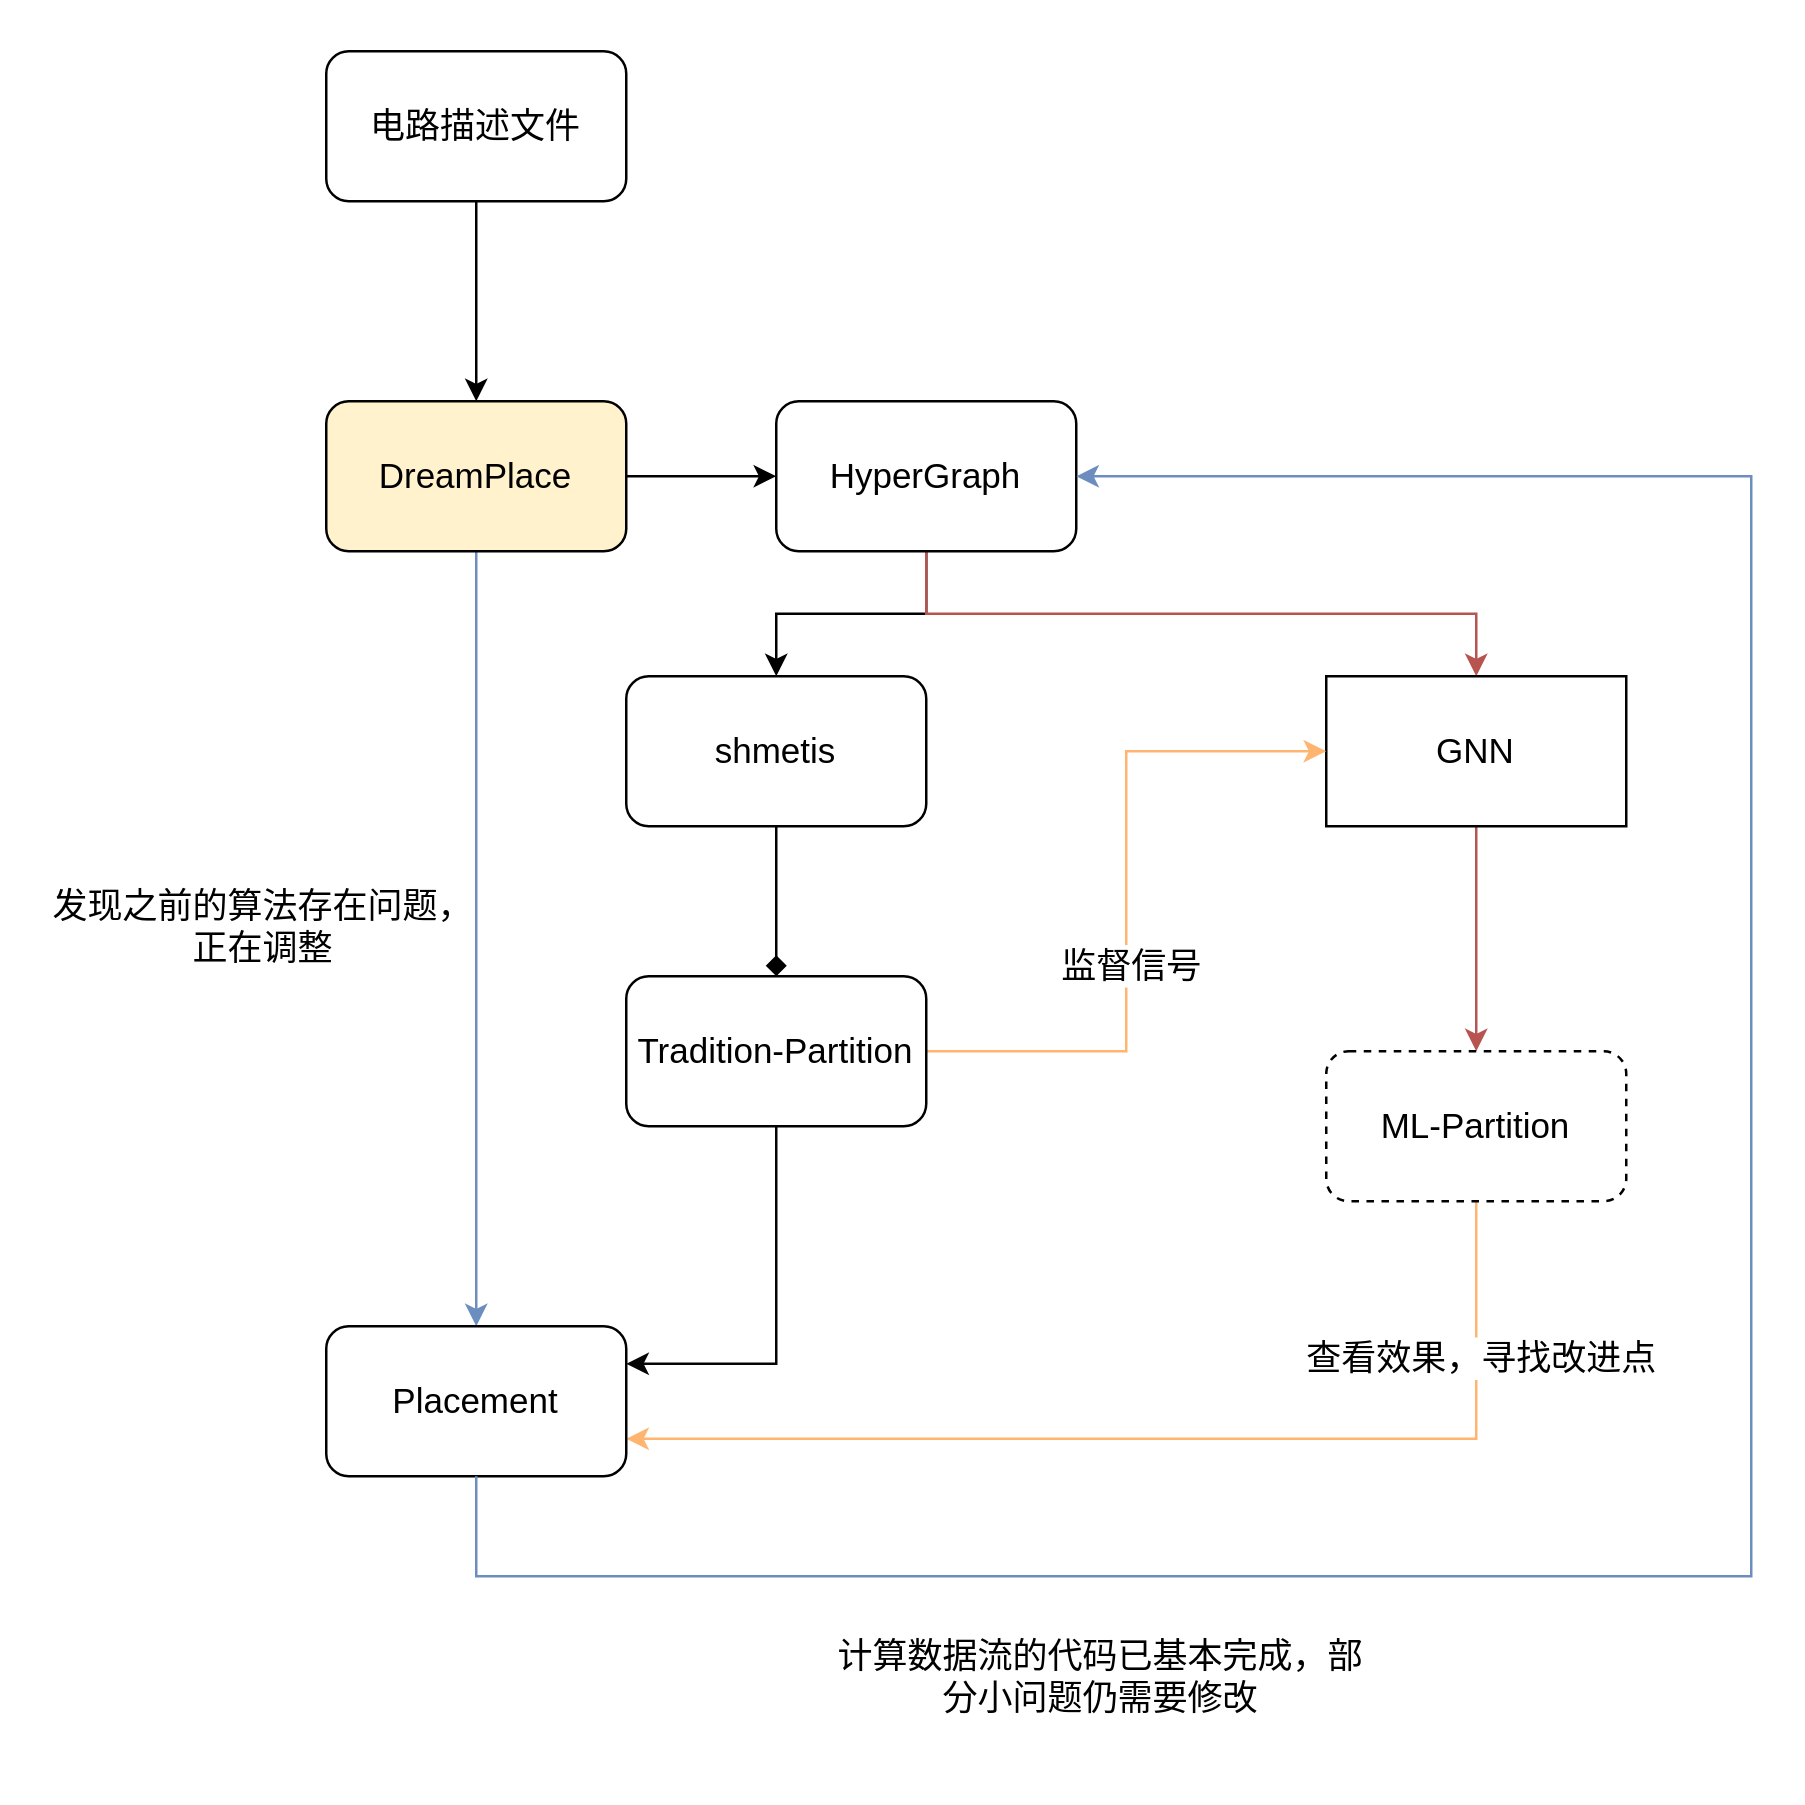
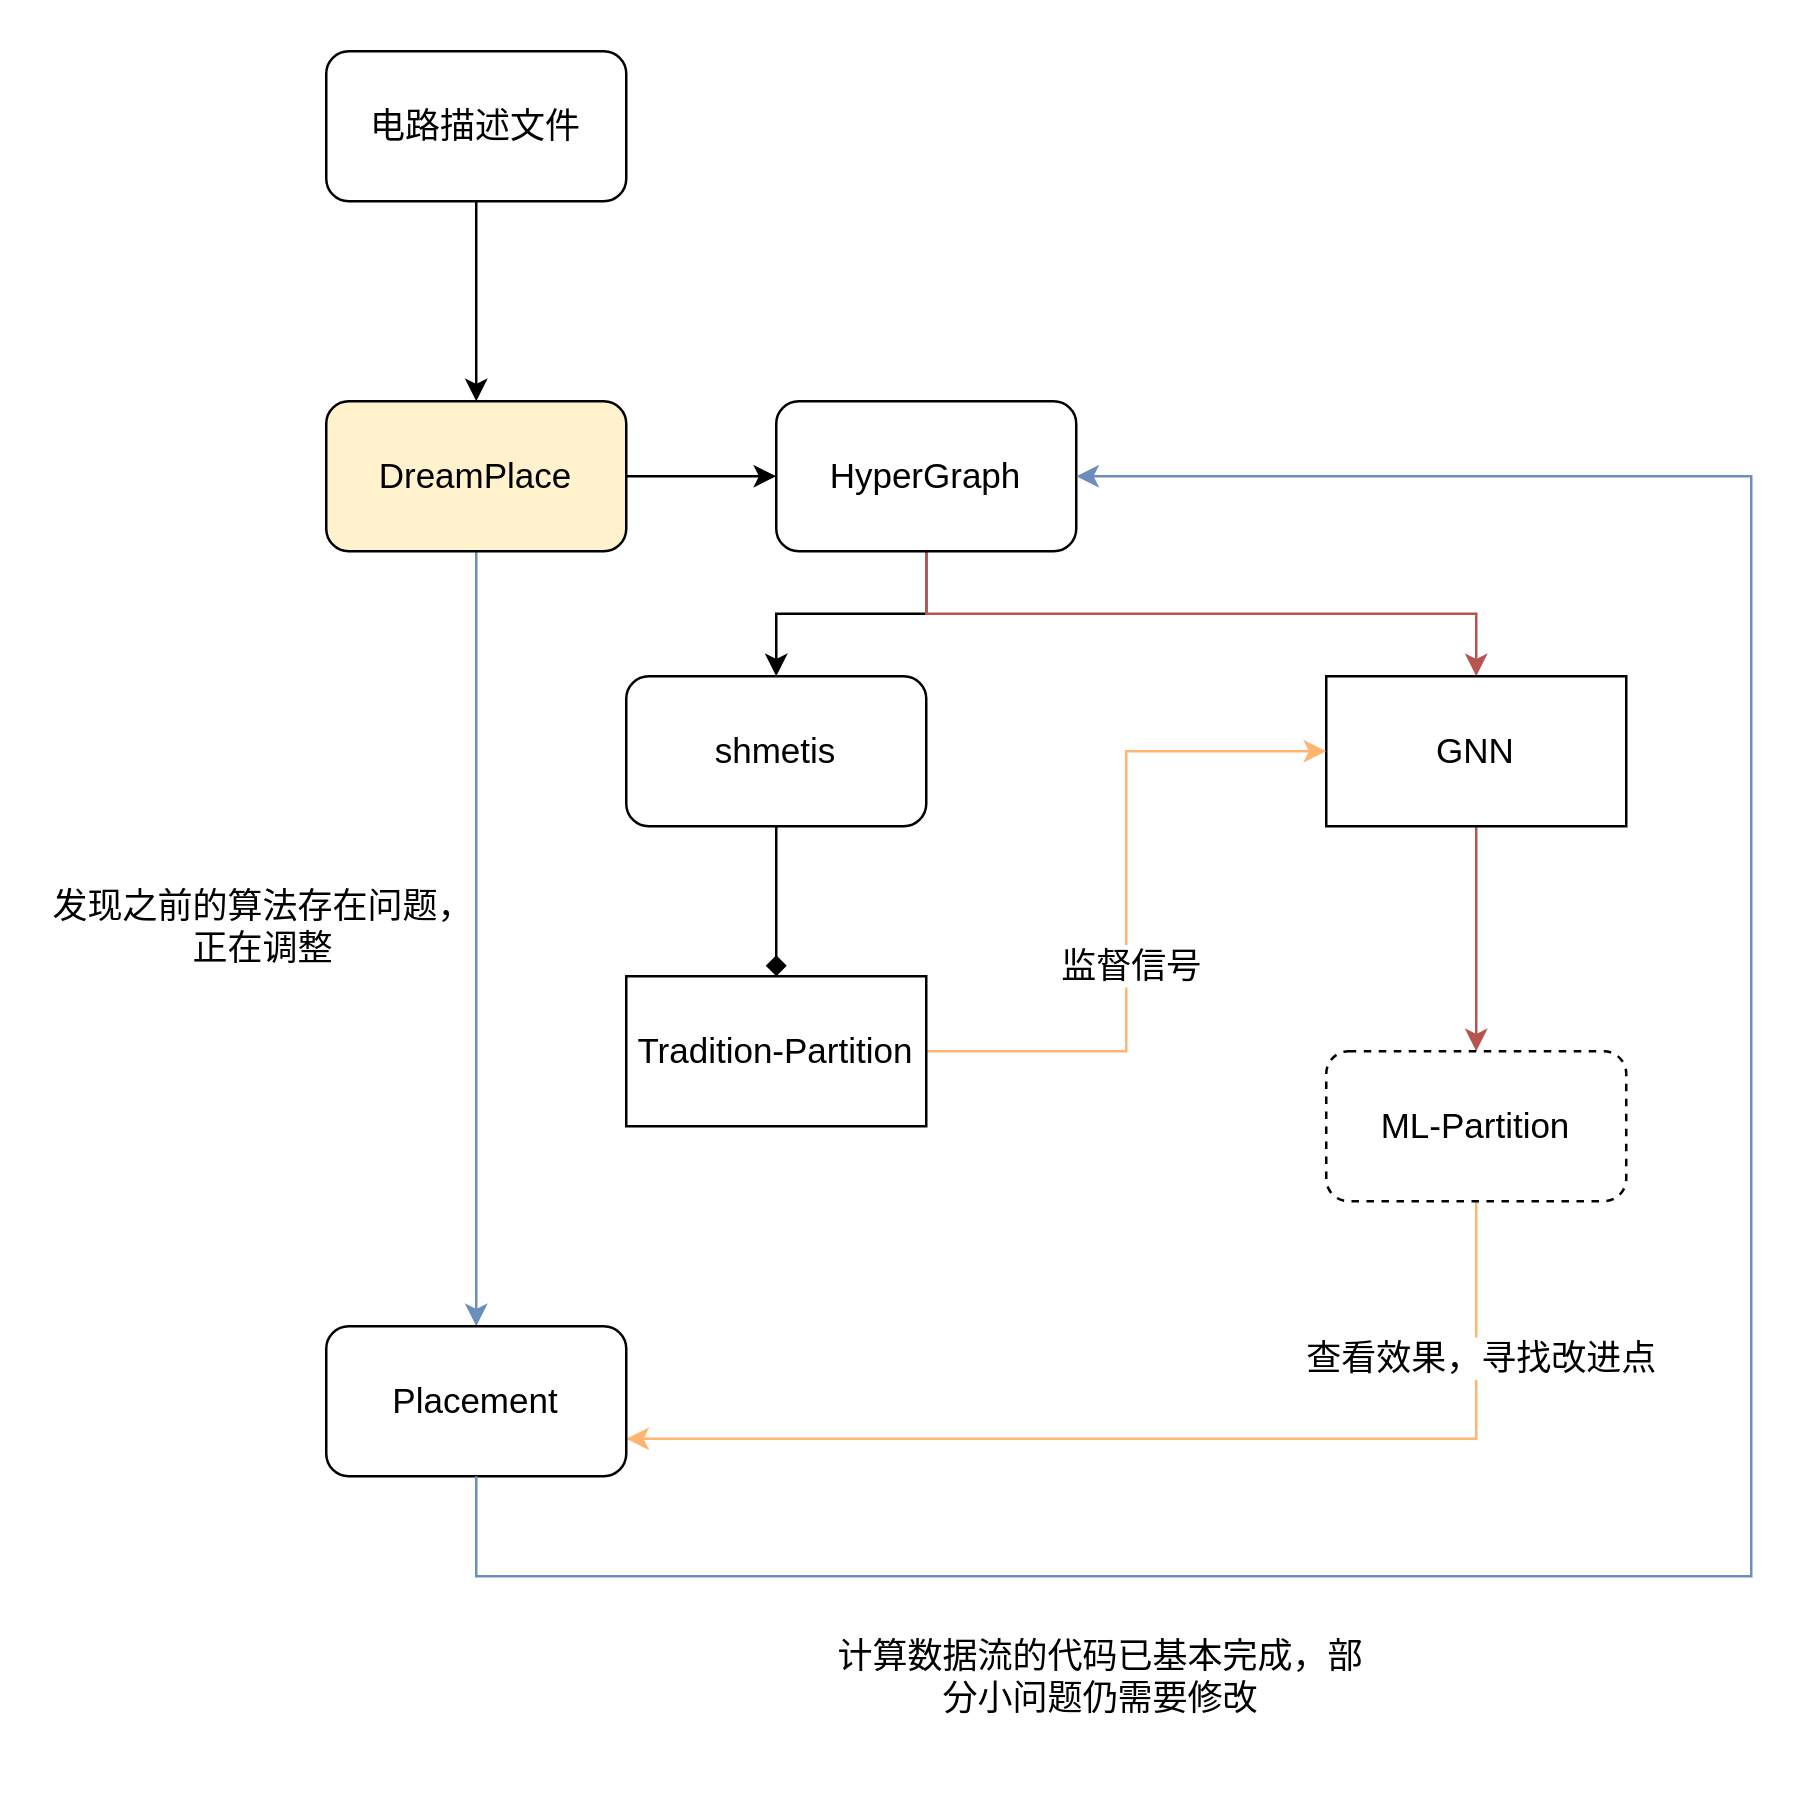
(776, 1051) -> (776, 1051)
(776, 1312) -> none
